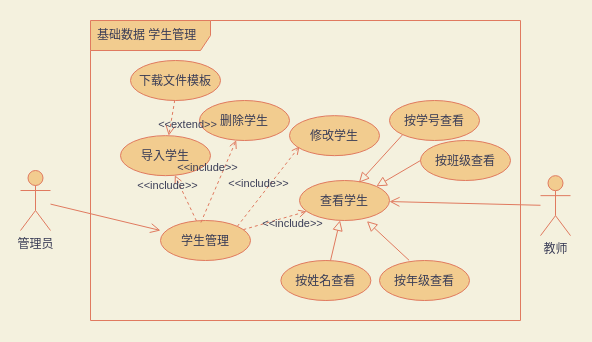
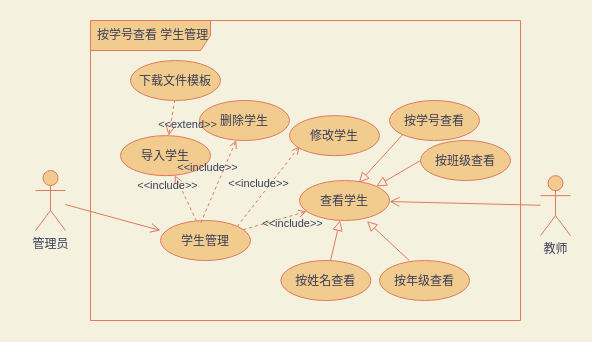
(147, 36) -> (153, 36)
(36, 201) -> (51, 201)
